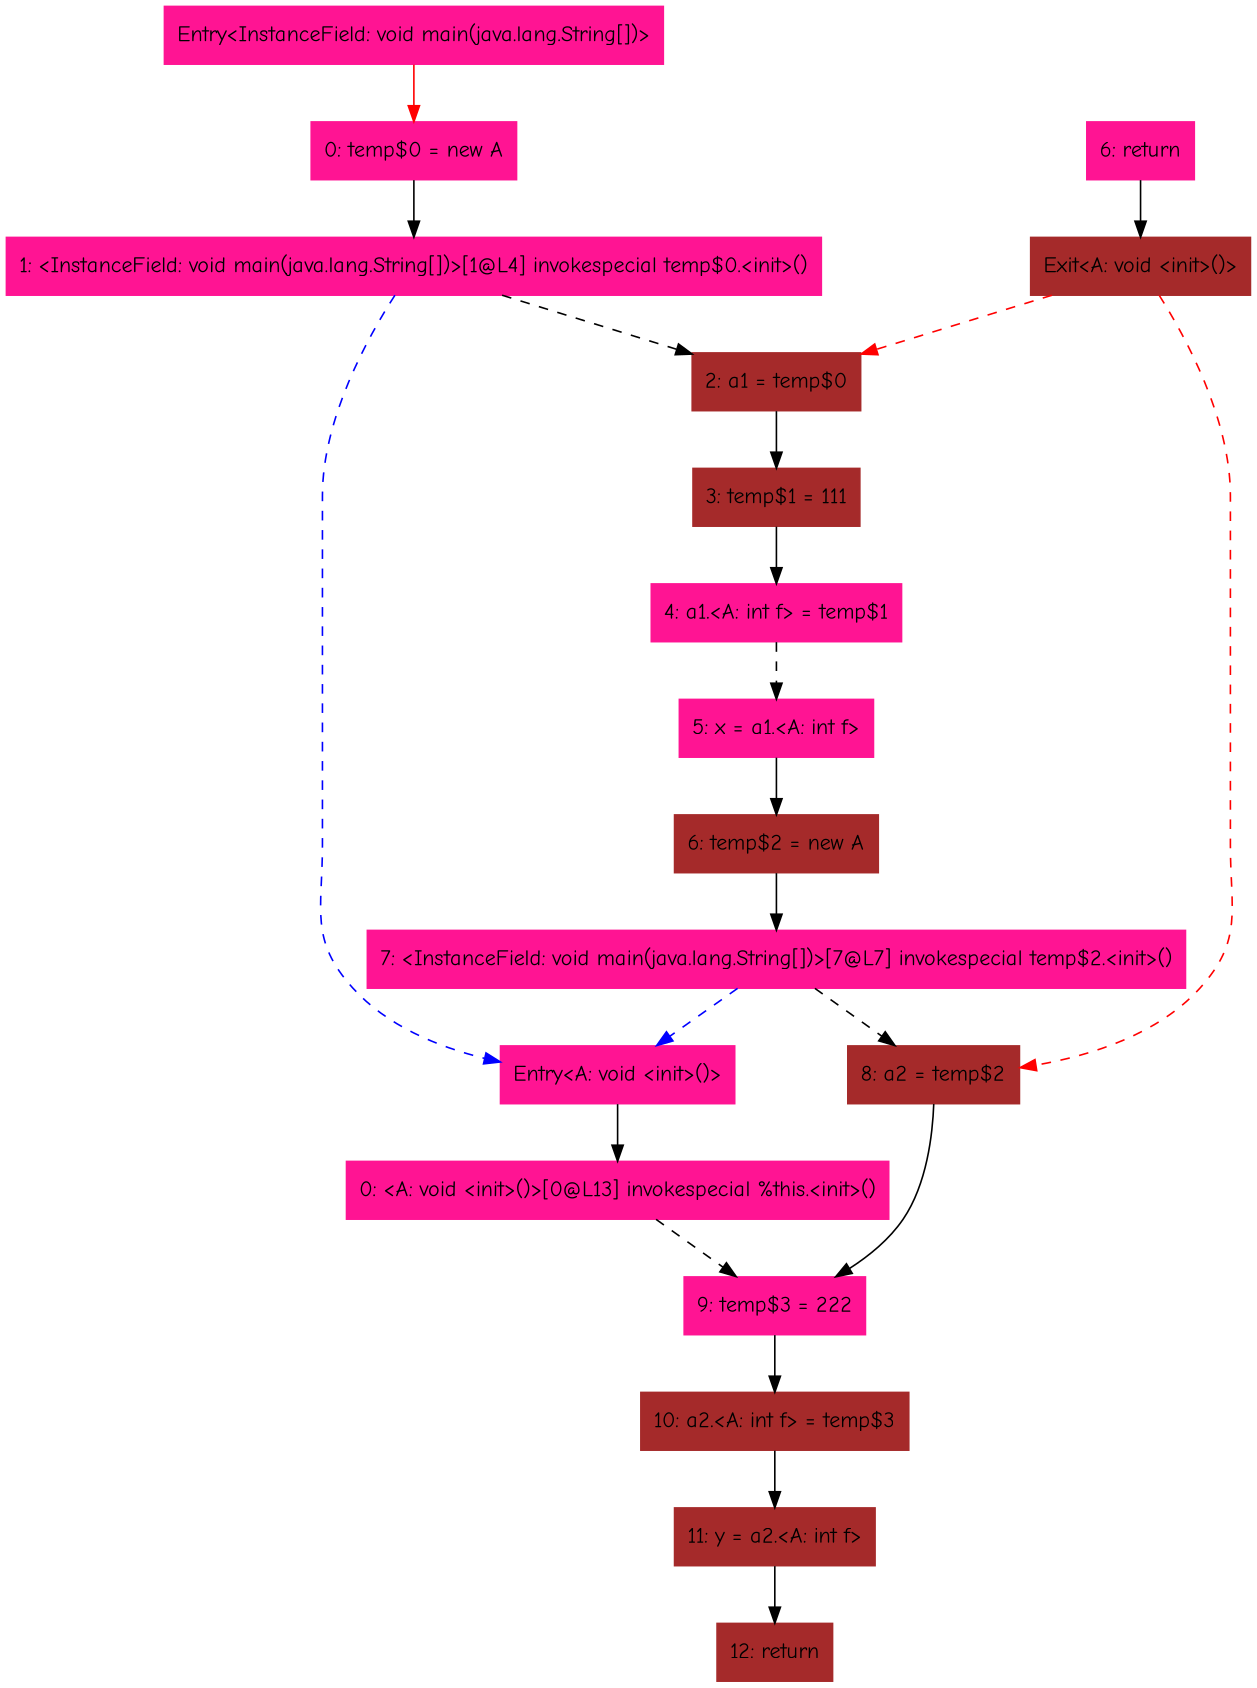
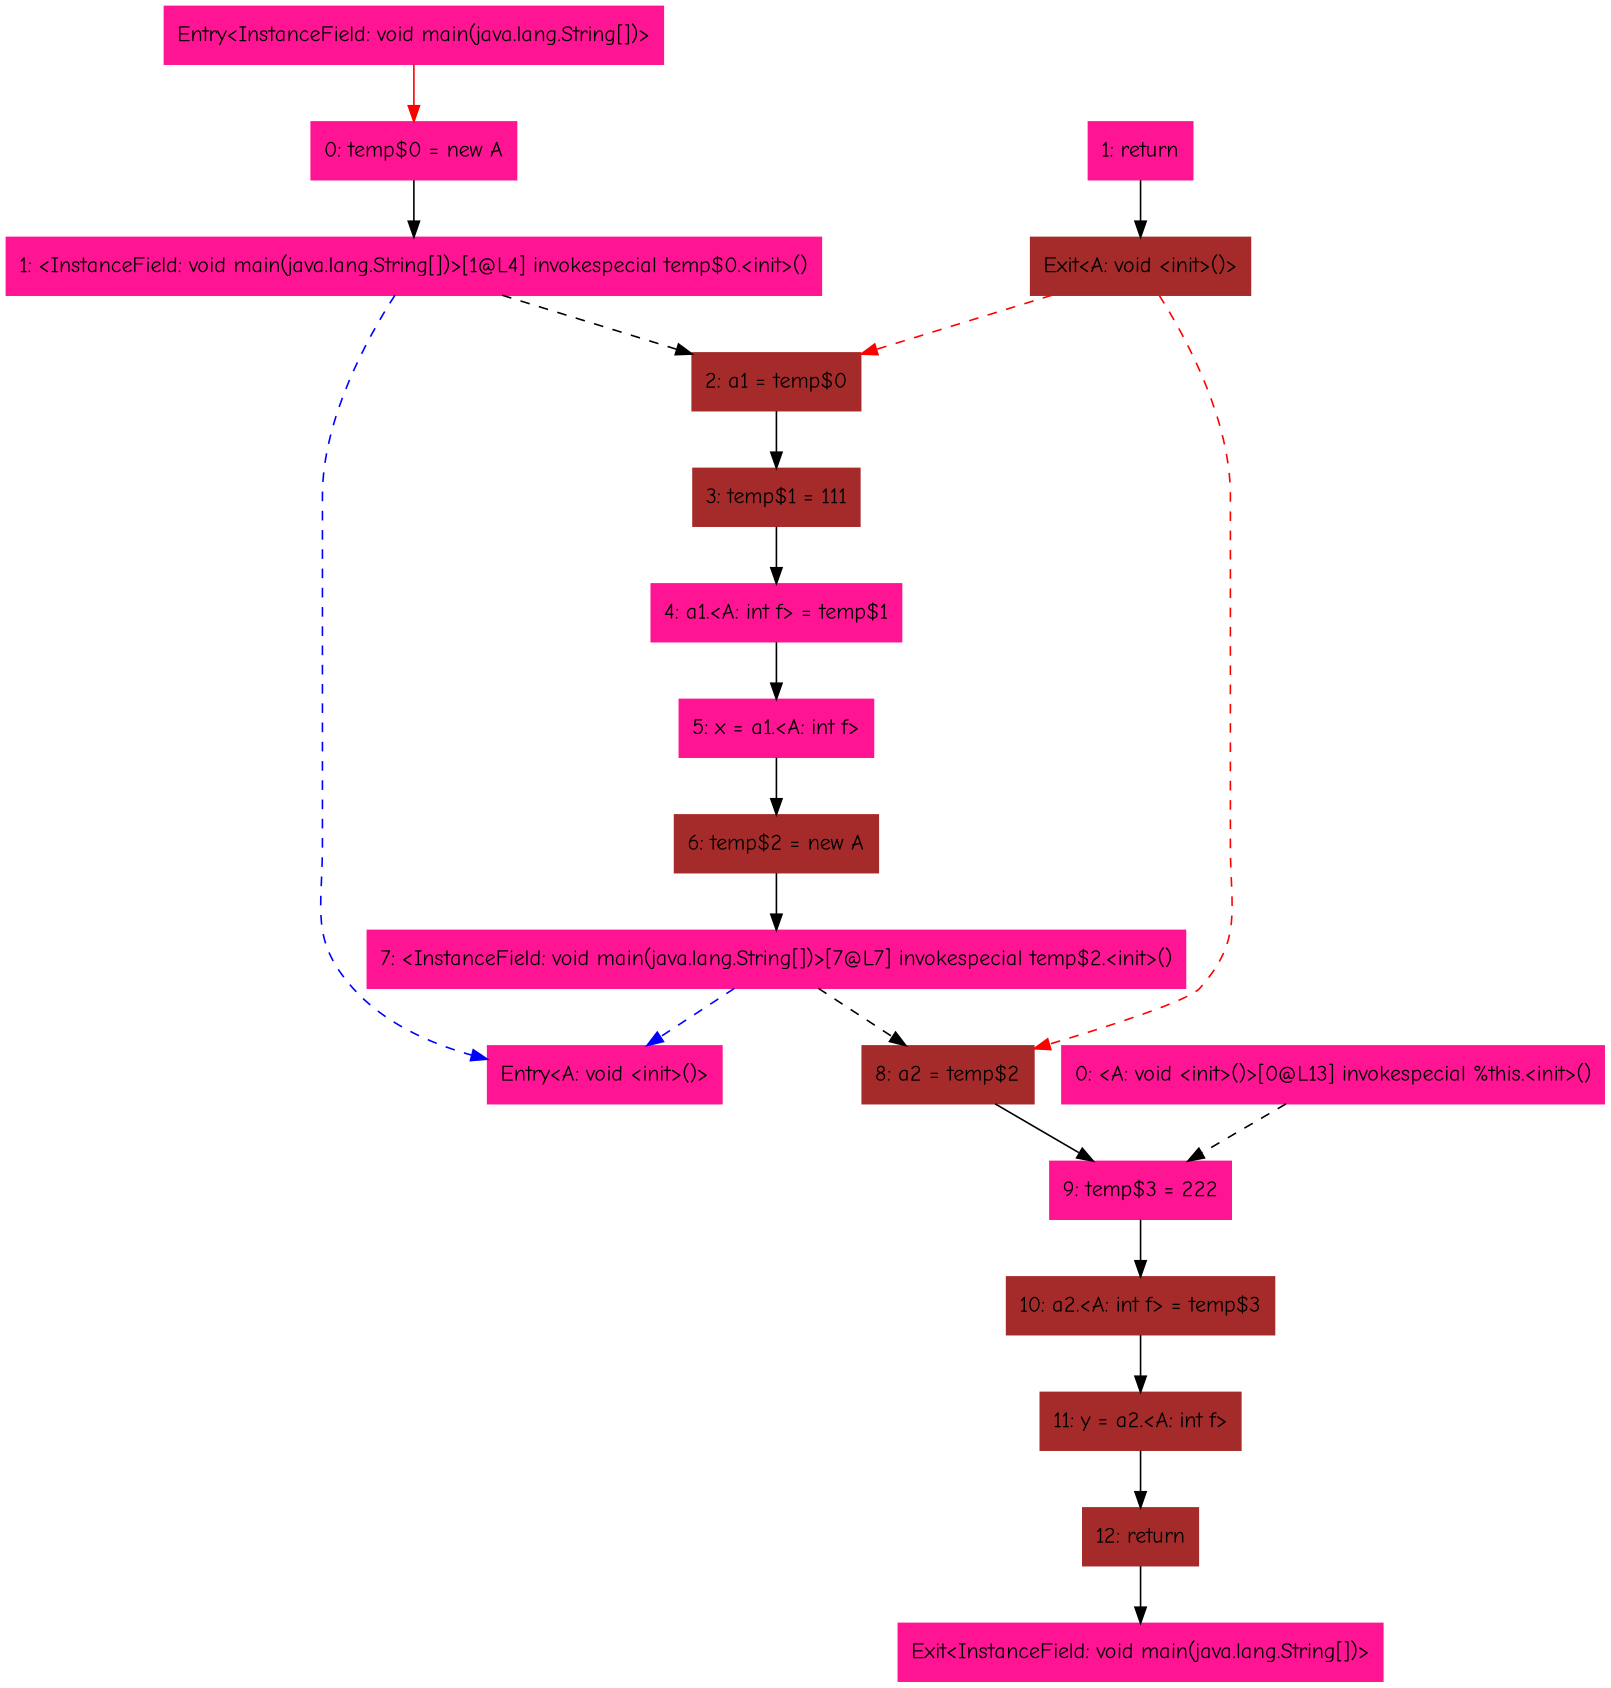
(1141, 151) -> (1141, 151)
(776, 663) -> (776, 663)
(618, 1125) -> none
none -> (1141, 1652)
